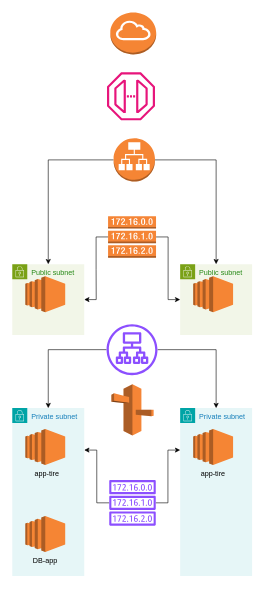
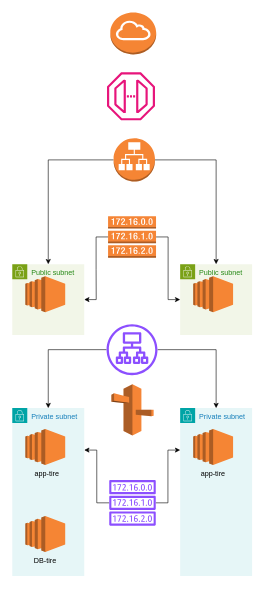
(45, 561) -> (45, 561)
